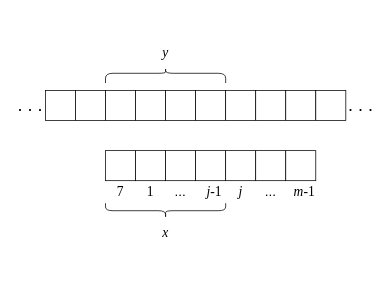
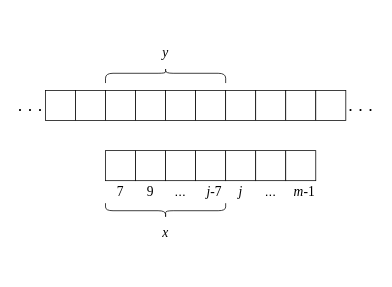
(150, 192) -> (150, 192)
(214, 192) -> (214, 192)
